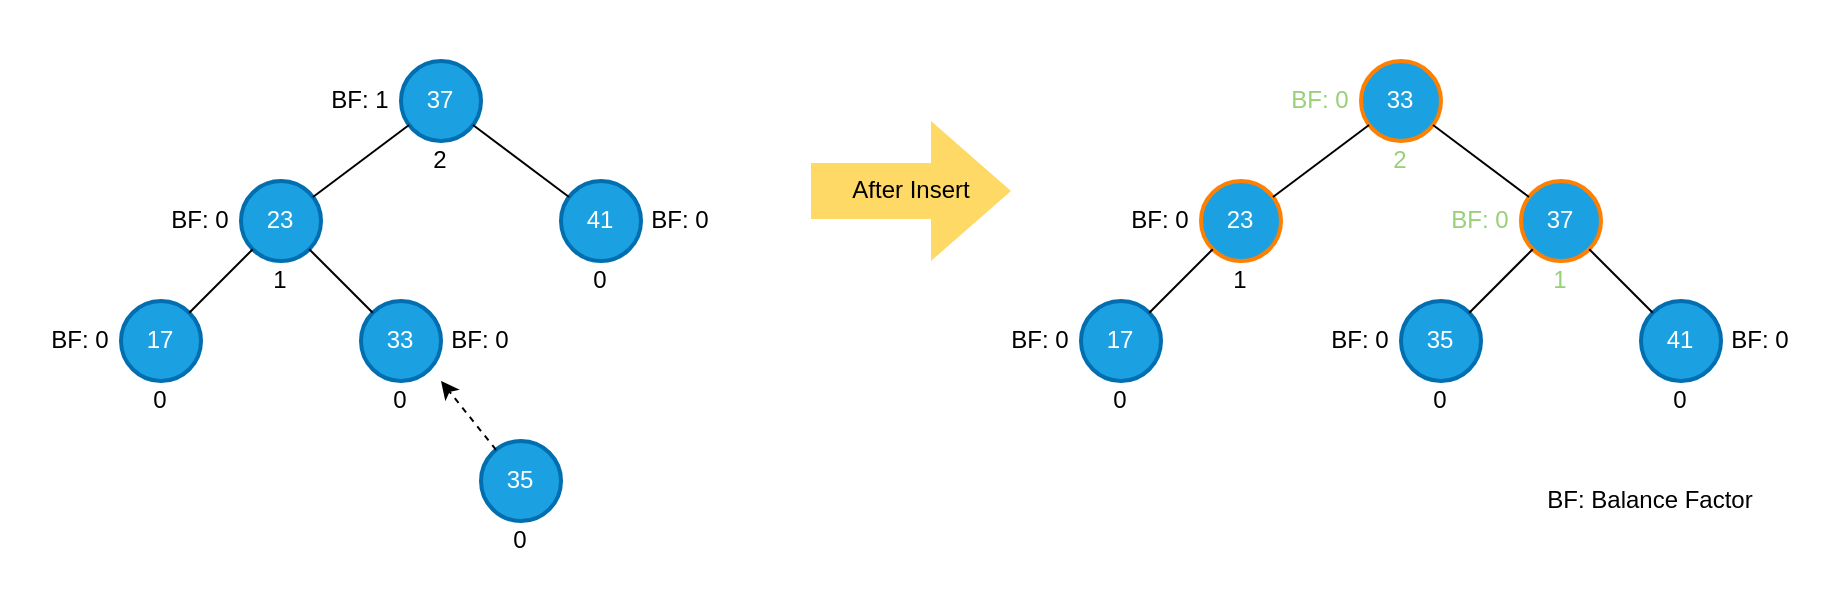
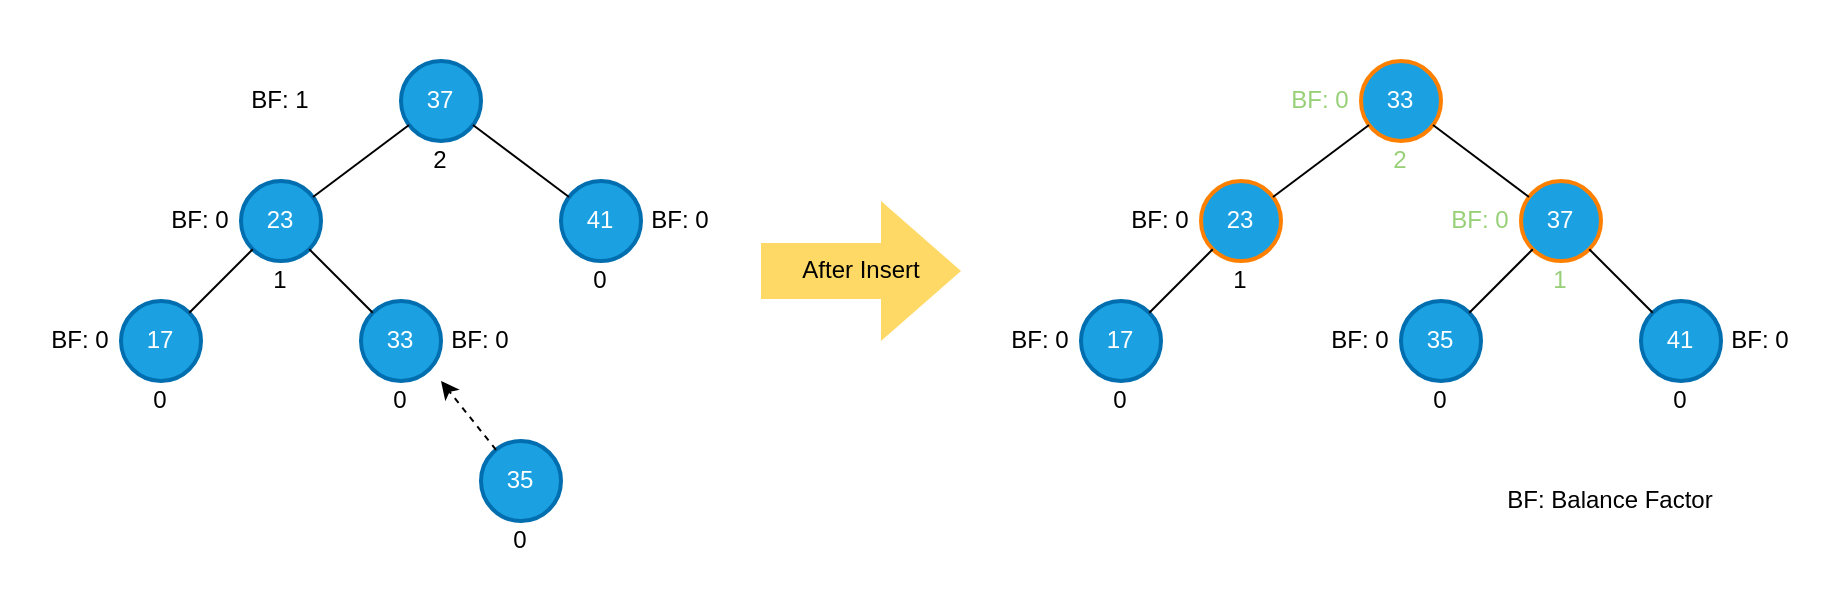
(361, 101) -> (281, 101)
(911, 191) -> (861, 271)
(1651, 501) -> (1611, 501)
